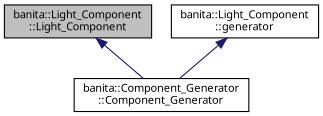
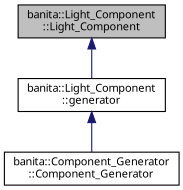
(124, 62) -> (92, 64)
